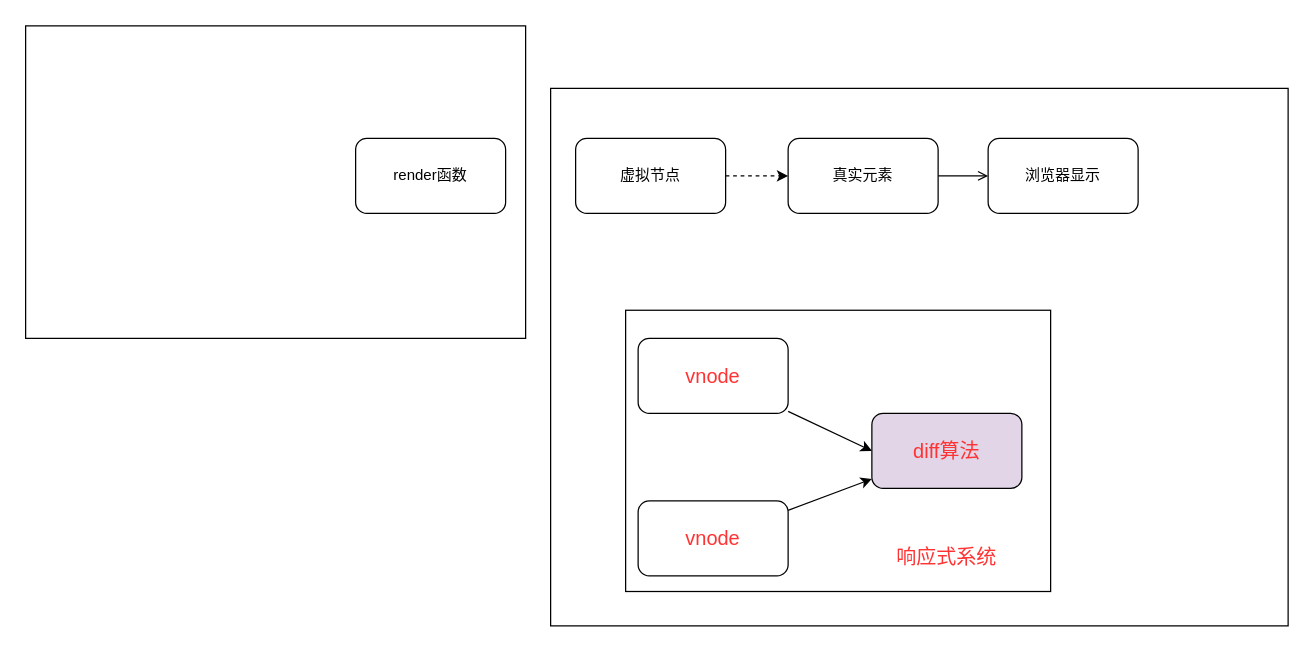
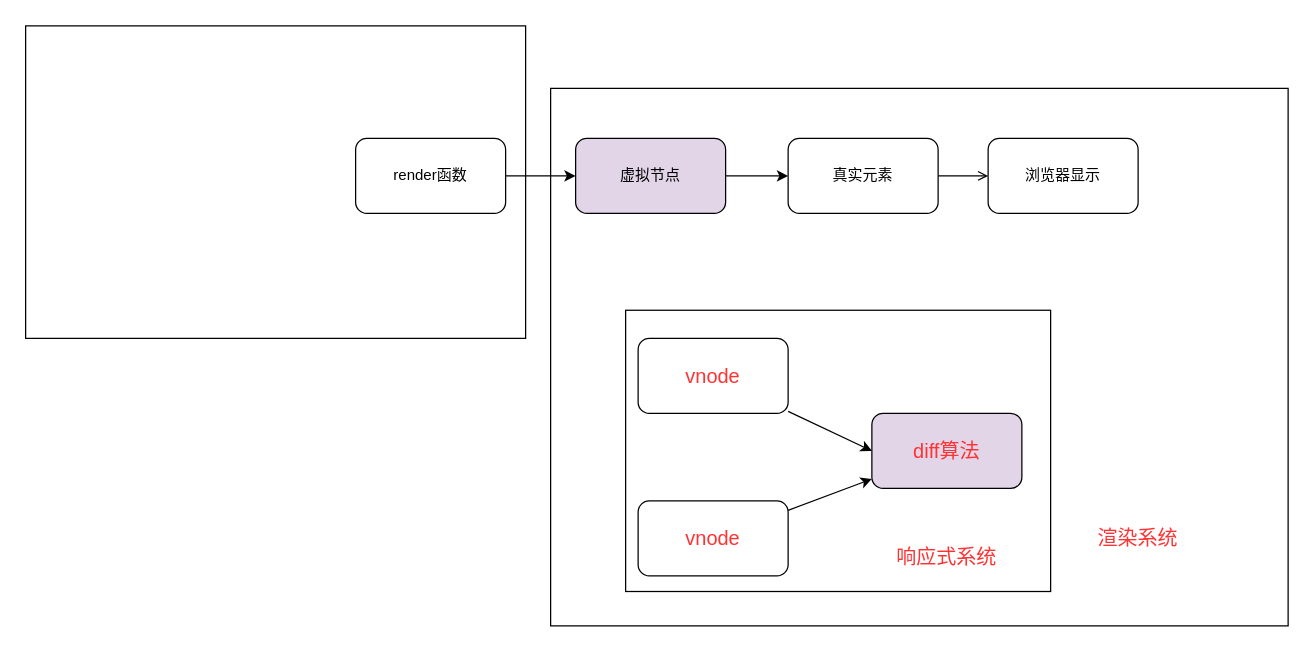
none -> (537, 176)
(651, 176) -> (651, 176)
(753, 176) -> (753, 176)
none -> (1138, 538)
